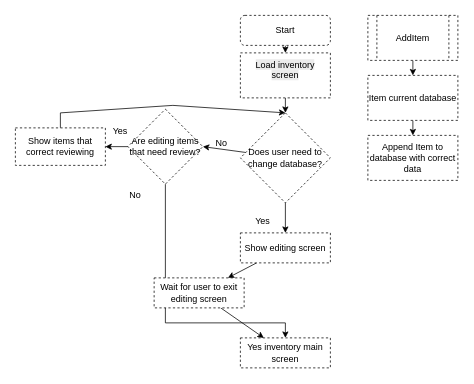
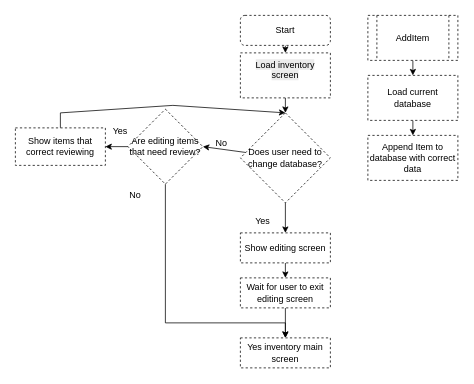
(413, 98) -> (413, 98)
(199, 293) -> (285, 293)
